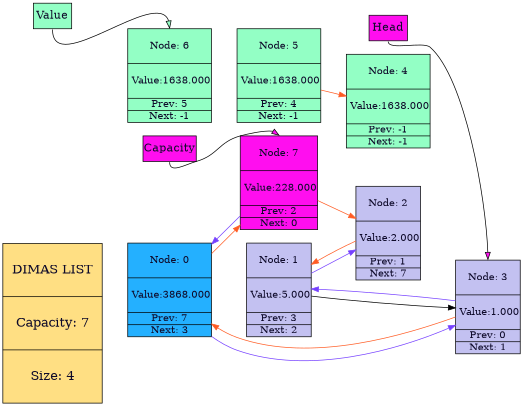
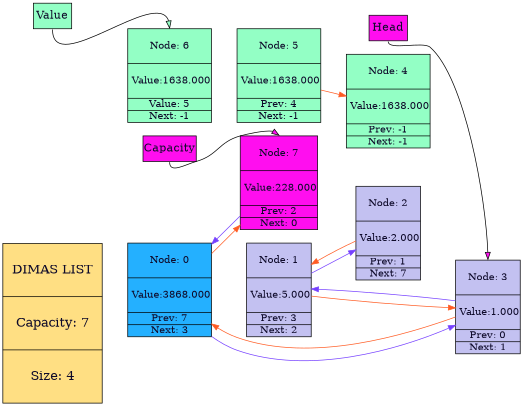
(170, 104) -> (170, 104)
(333, 208) -> (333, 208)
(380, 303) -> (380, 303)
